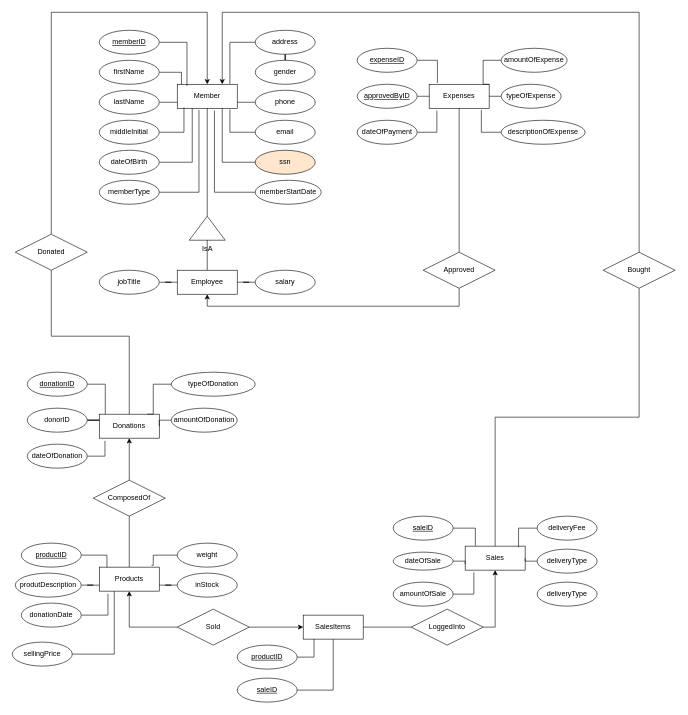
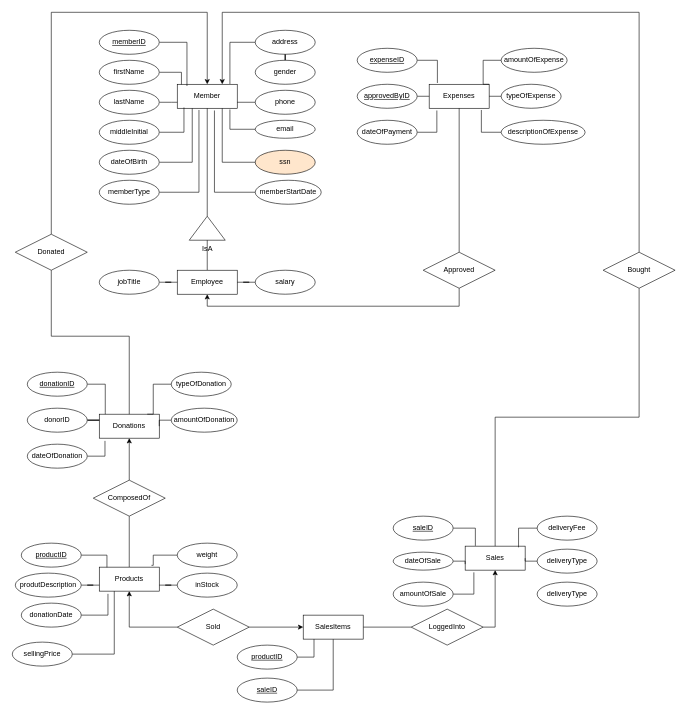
(285, 132) -> (285, 129)
(213, 384) -> (201, 384)
